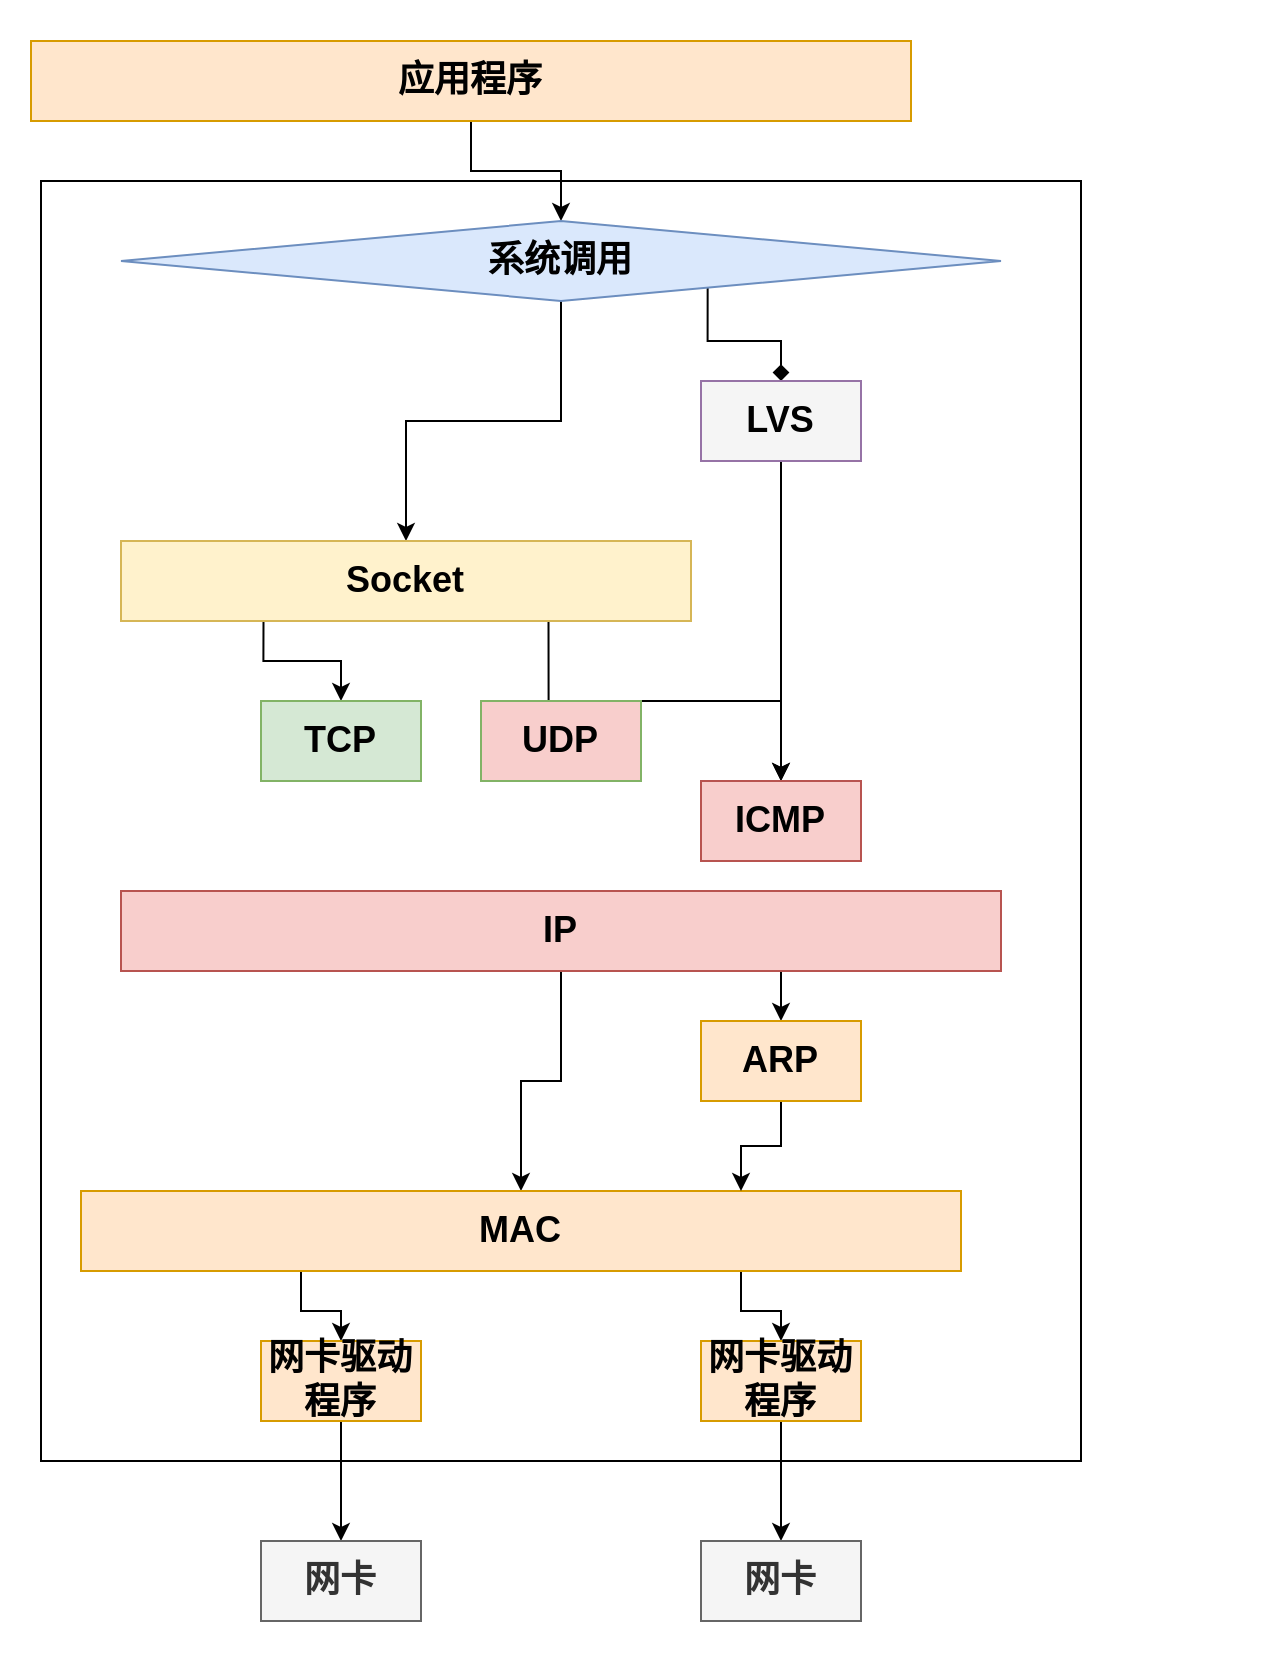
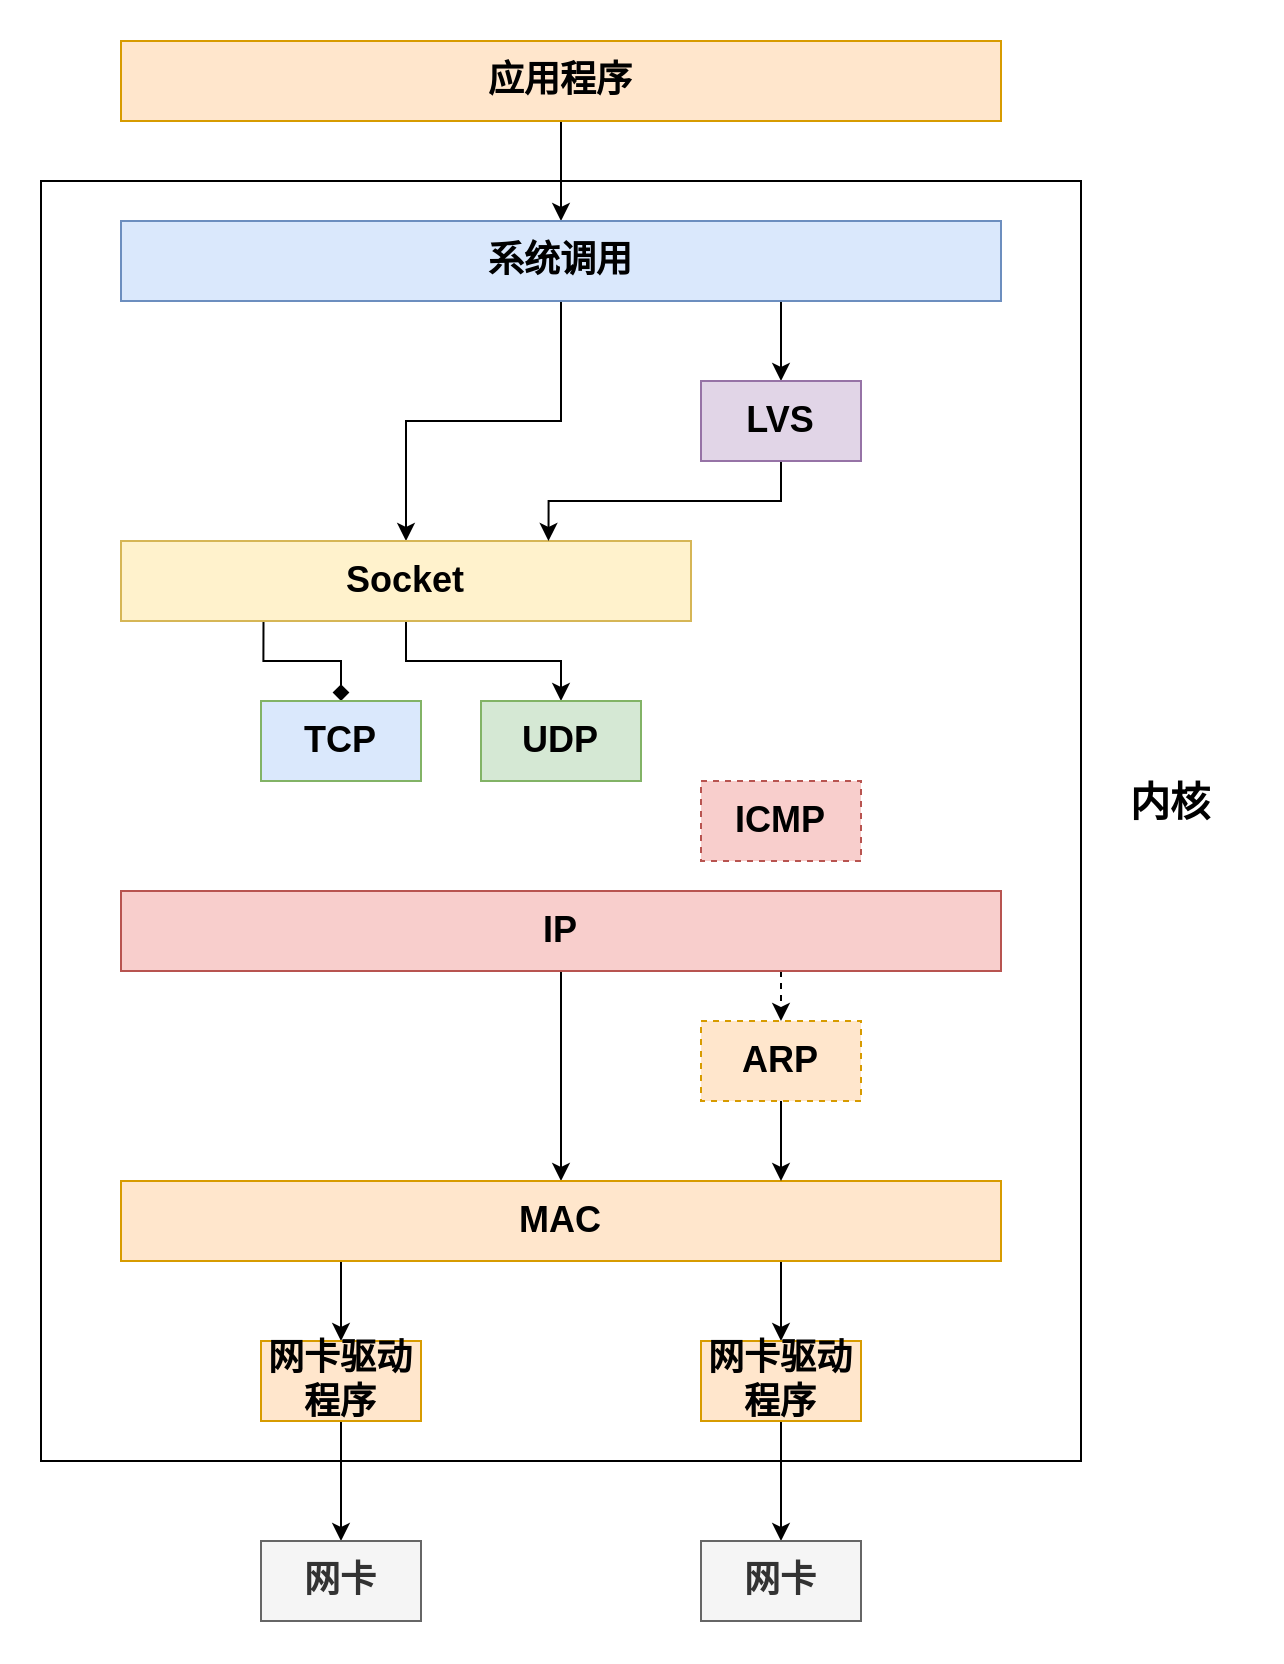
(471, 81) -> (561, 81)
(561, 261) -> (561, 261)
(781, 365) -> (781, 366)
(781, 421) -> (781, 421)
(781, 598) -> (653, 501)
none -> (477, 661)
(341, 686) -> (341, 685)
(709, 701) -> none
(341, 741) -> (341, 741)
(561, 741) -> (561, 741)
none -> (1171, 801)
(781, 821) -> (781, 821)
(781, 991) -> (781, 991)
(781, 1061) -> (781, 1061)
(521, 1231) -> (561, 1221)
